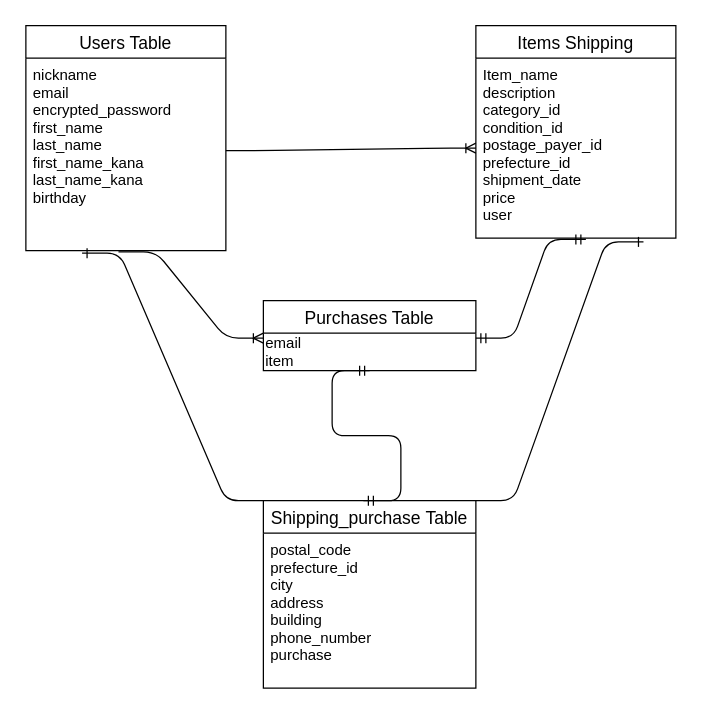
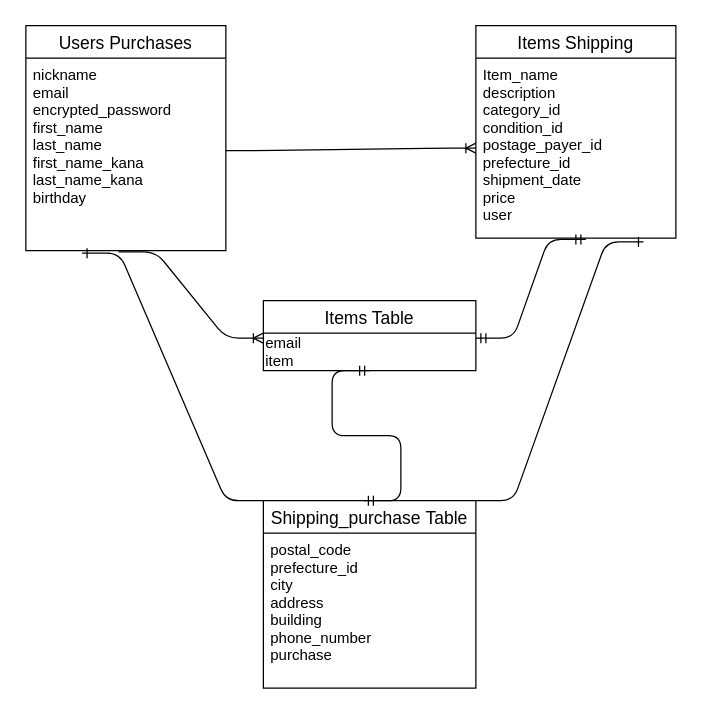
(125, 43) -> (125, 43)
(369, 318) -> (369, 318)
